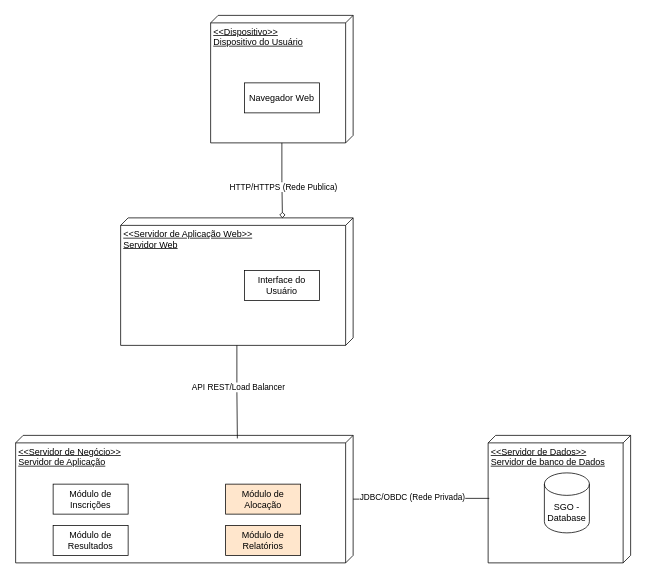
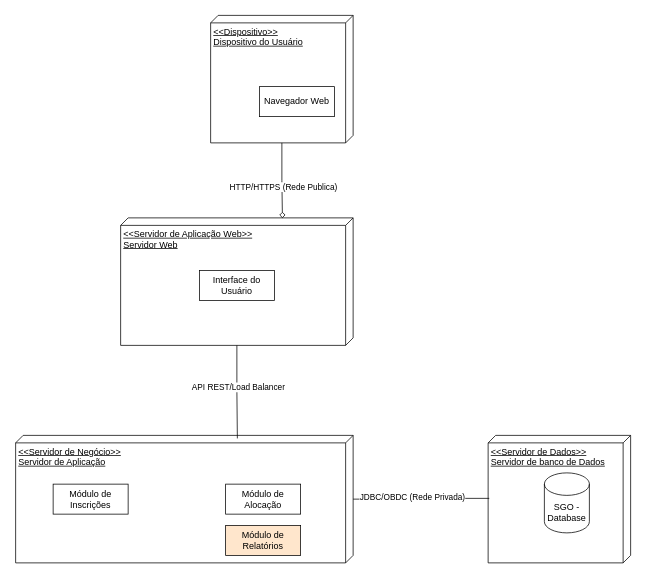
(282, 98) -> (297, 102)
(282, 285) -> (237, 285)
(263, 499) -> (263, 499)
(90, 540) -> none
